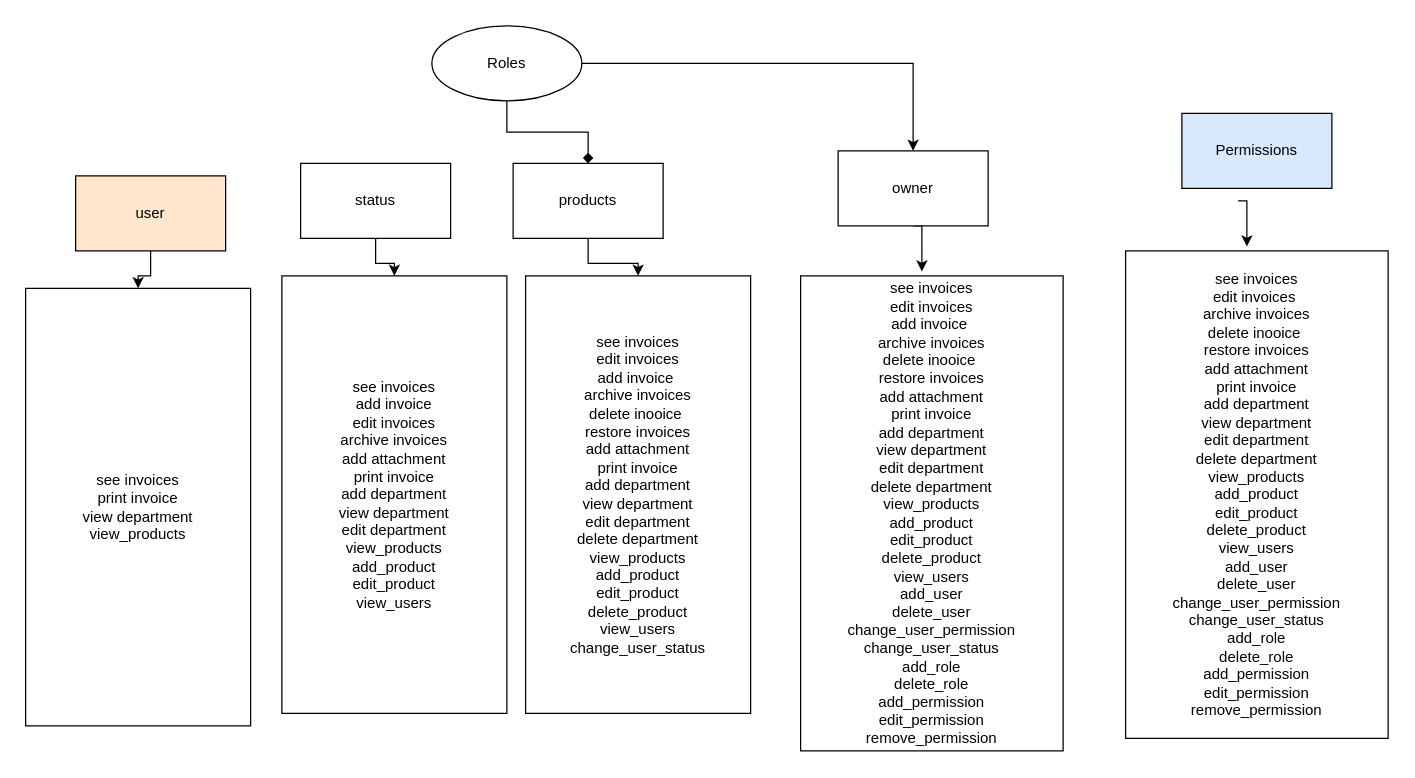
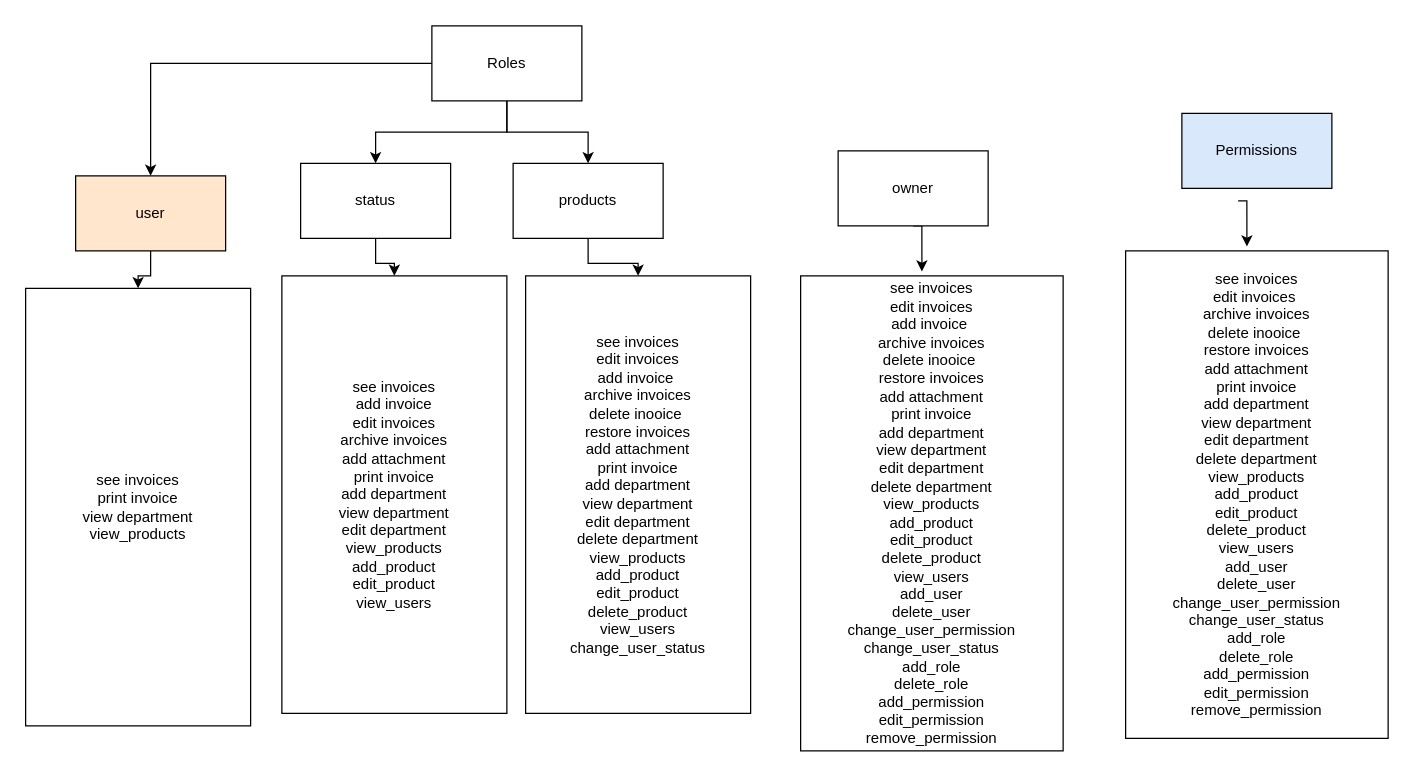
(507, 63) -> (507, 63)
(787, 63) -> (240, 63)
none -> (429, 132)
(588, 152) -> (588, 153)
